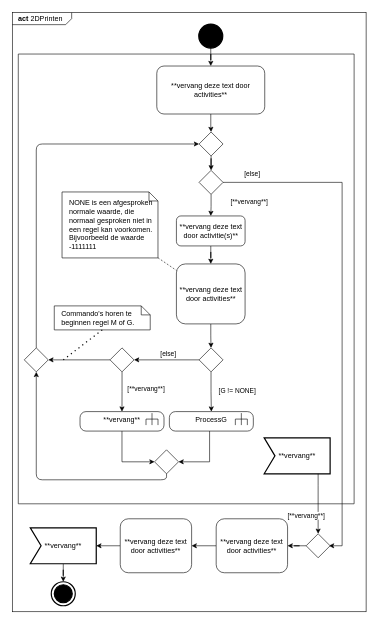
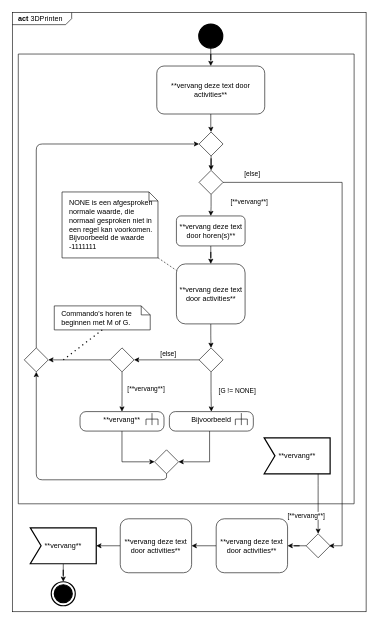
(38, 12) -> (38, 12)
(211, 231) -> (211, 231)
(106, 318) -> (106, 318)
(212, 420) -> (212, 420)
